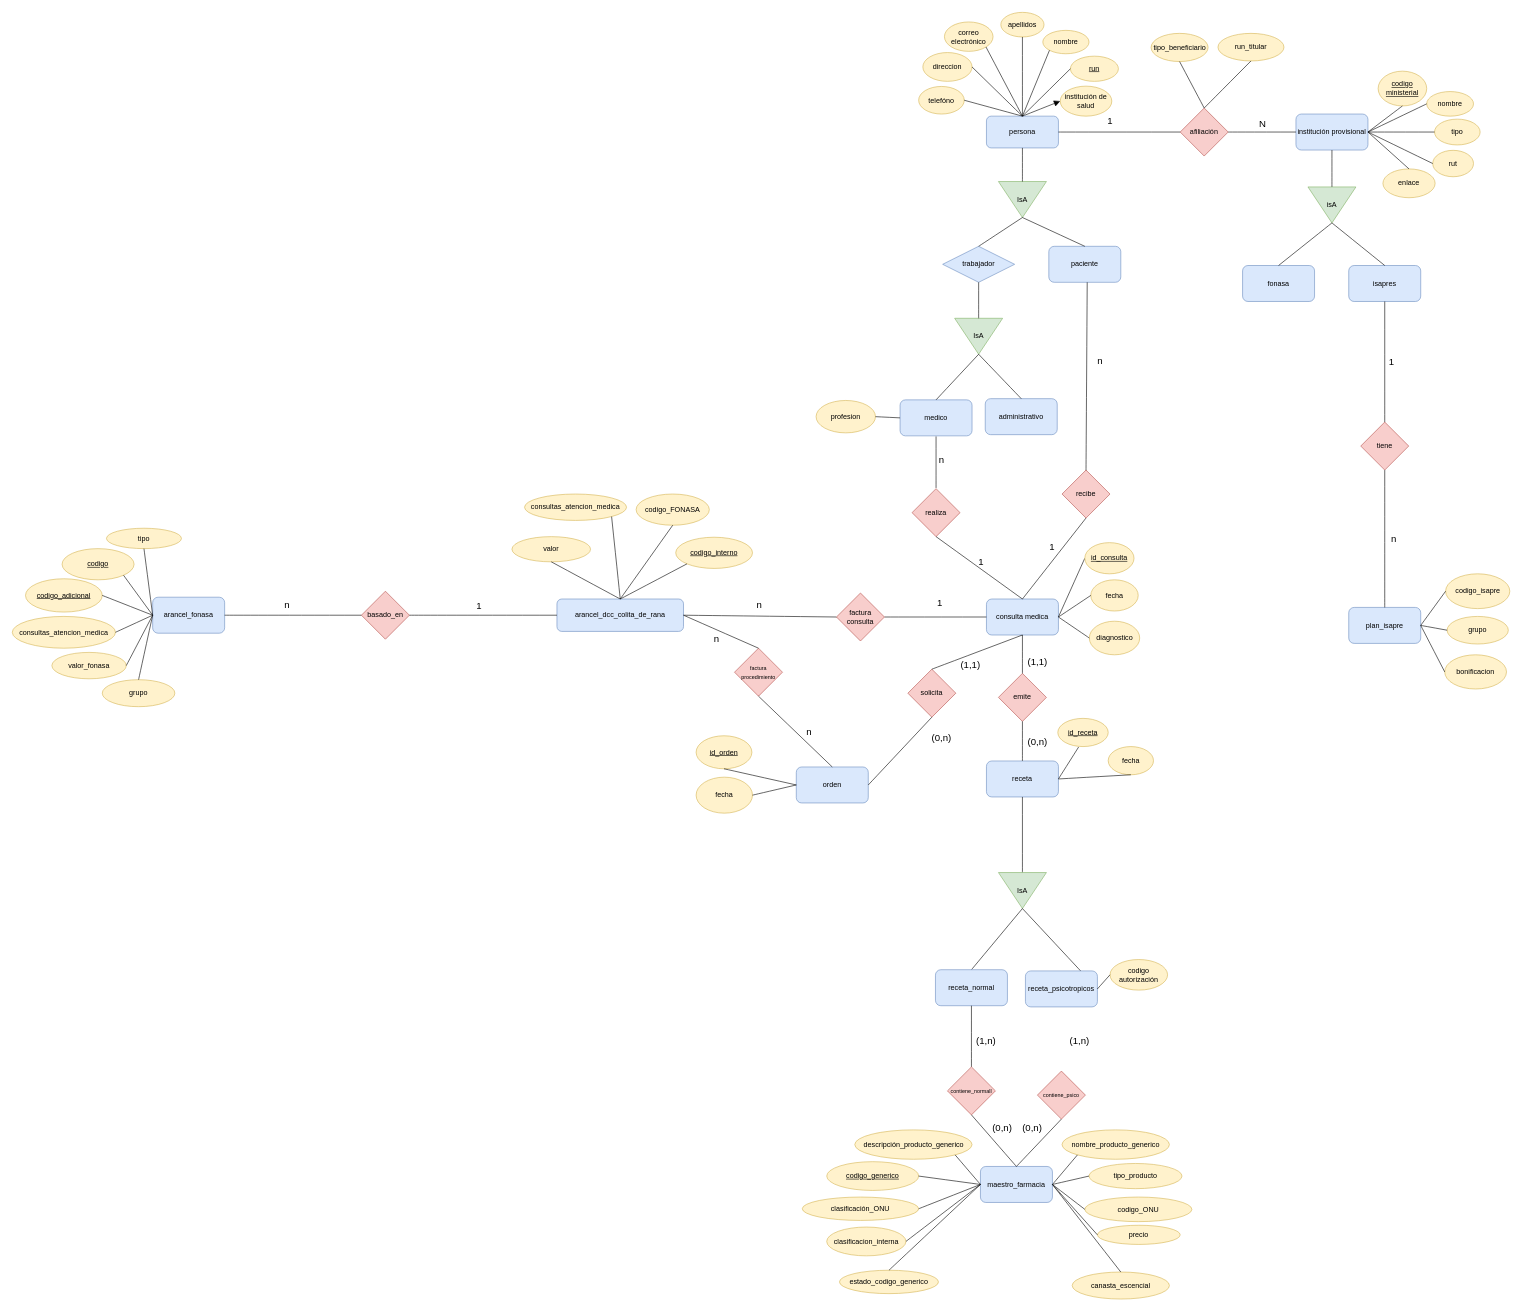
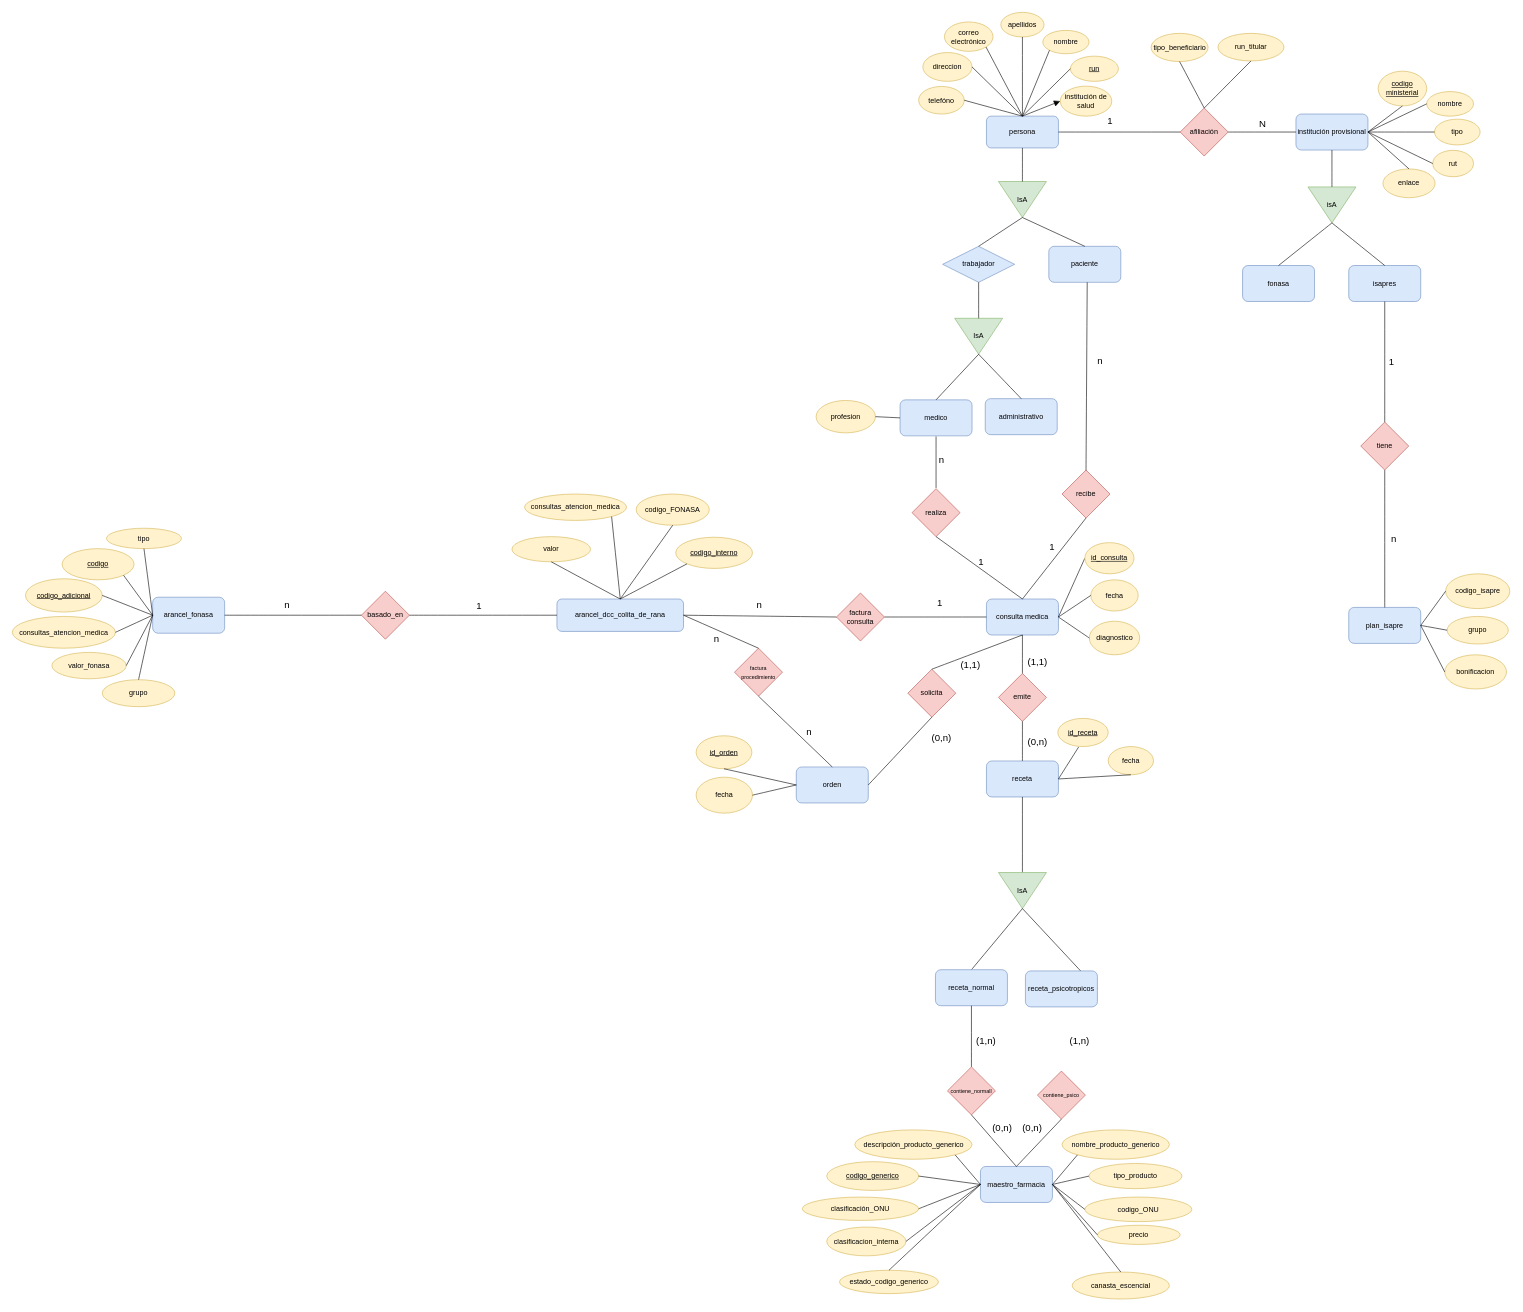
(1139, 975) -> none
(1103, 983) -> none
